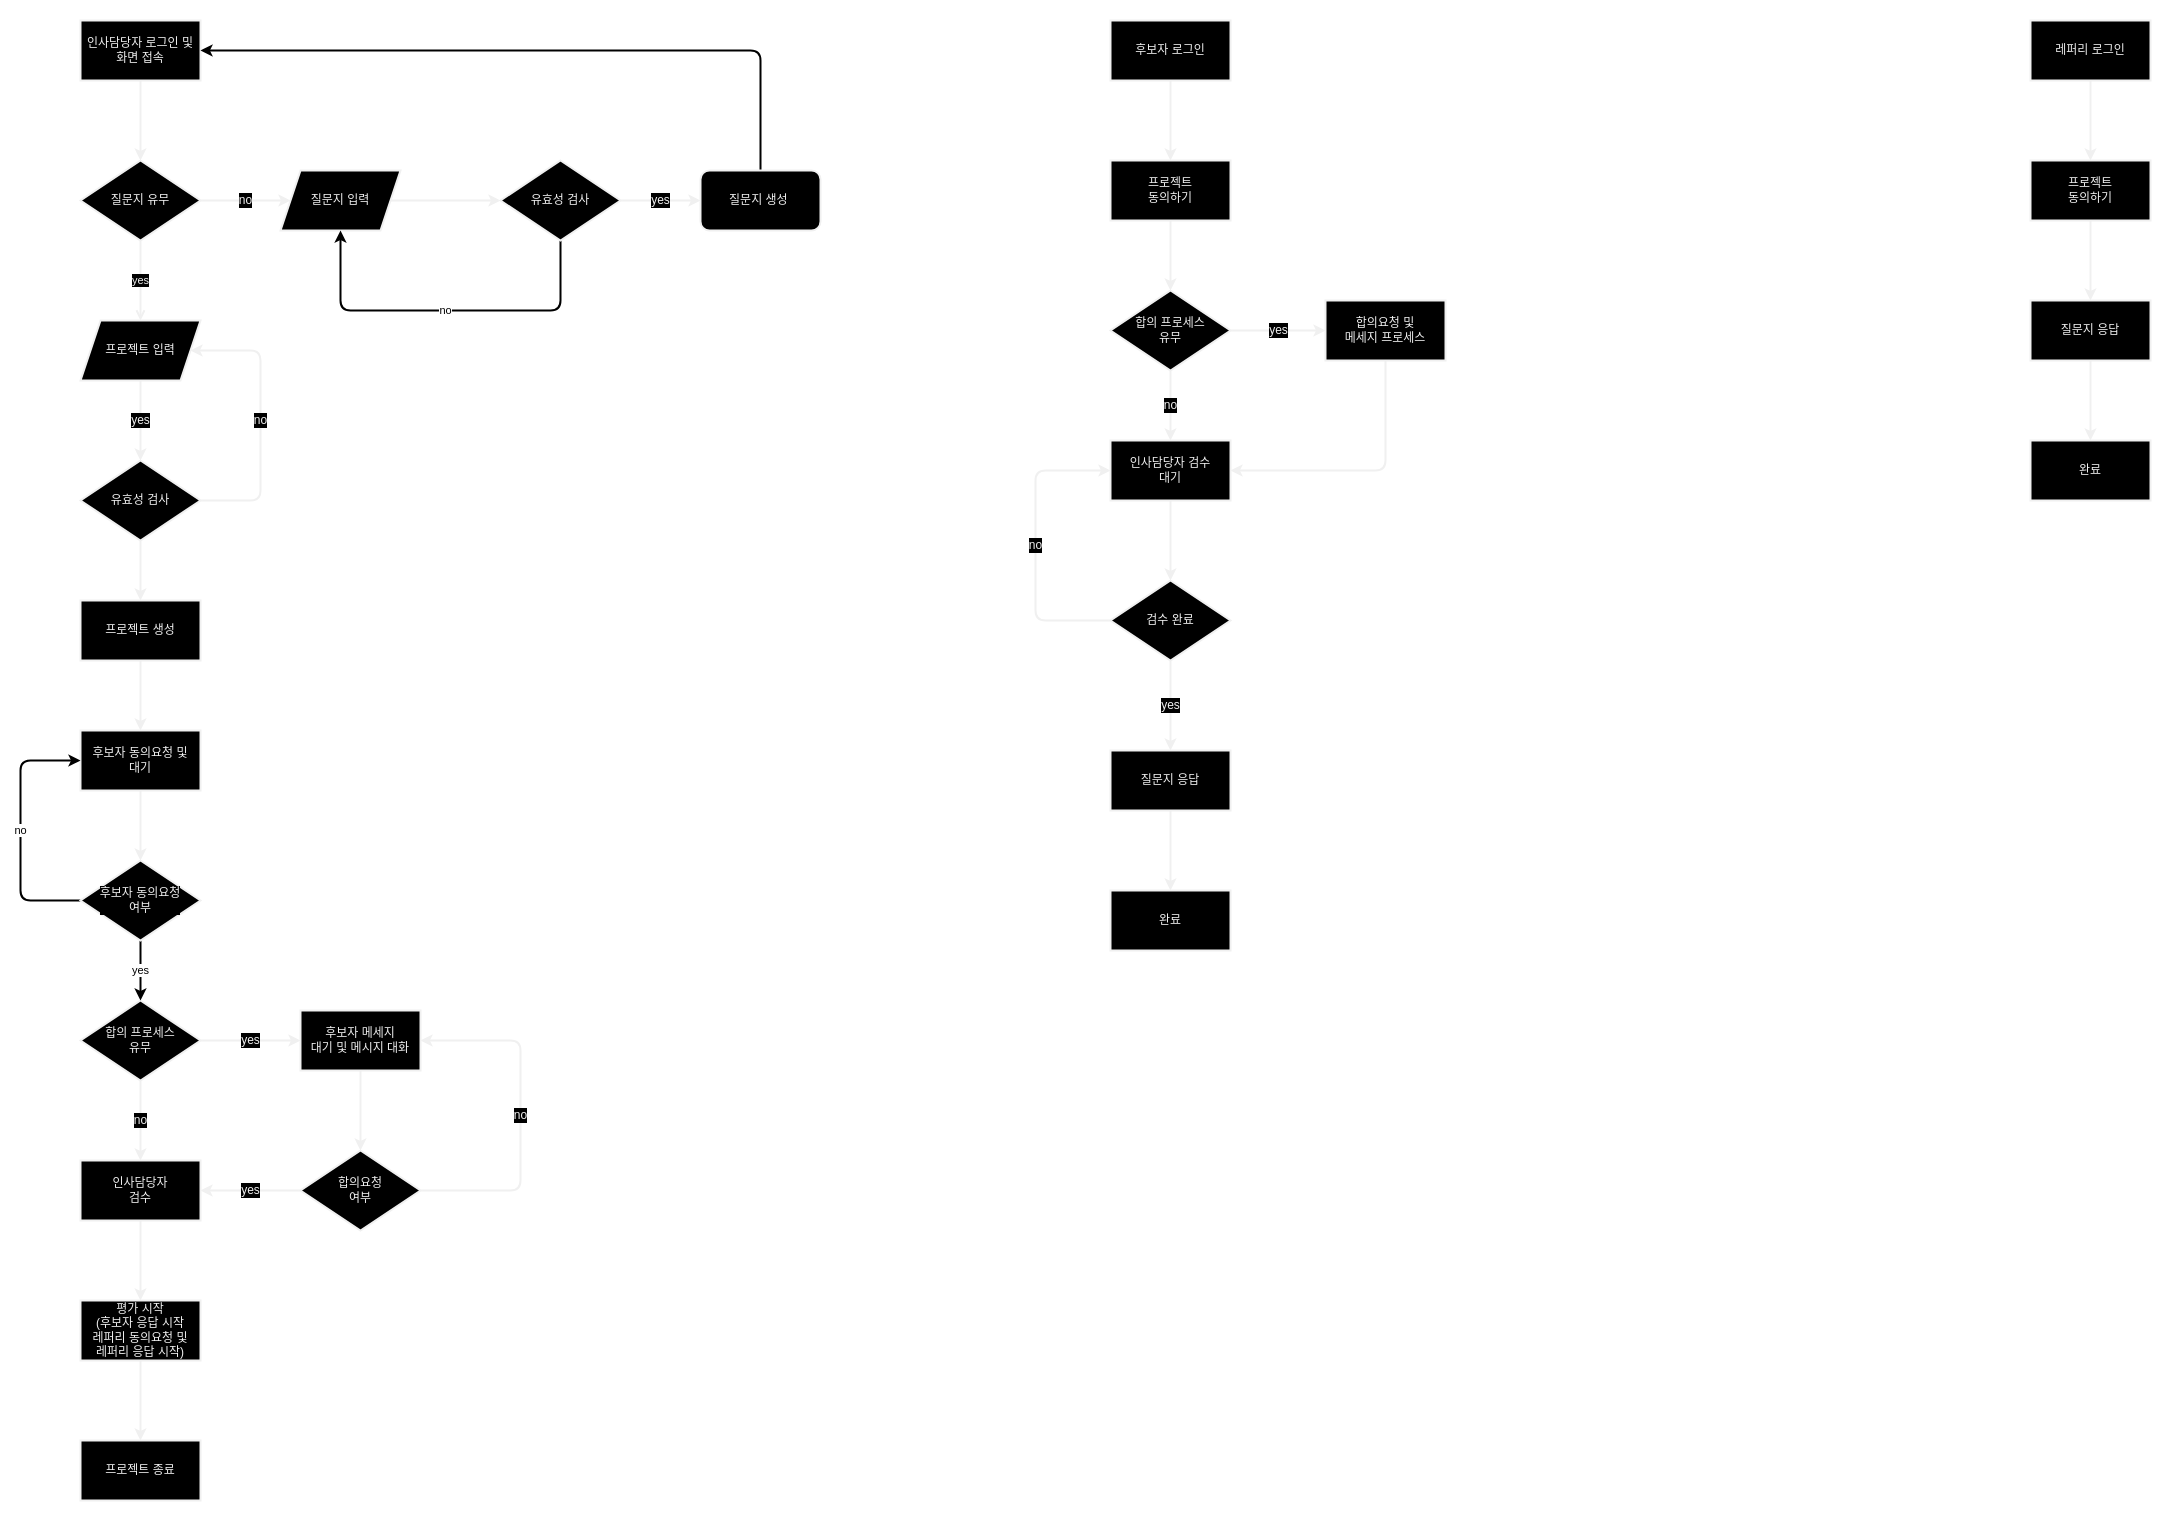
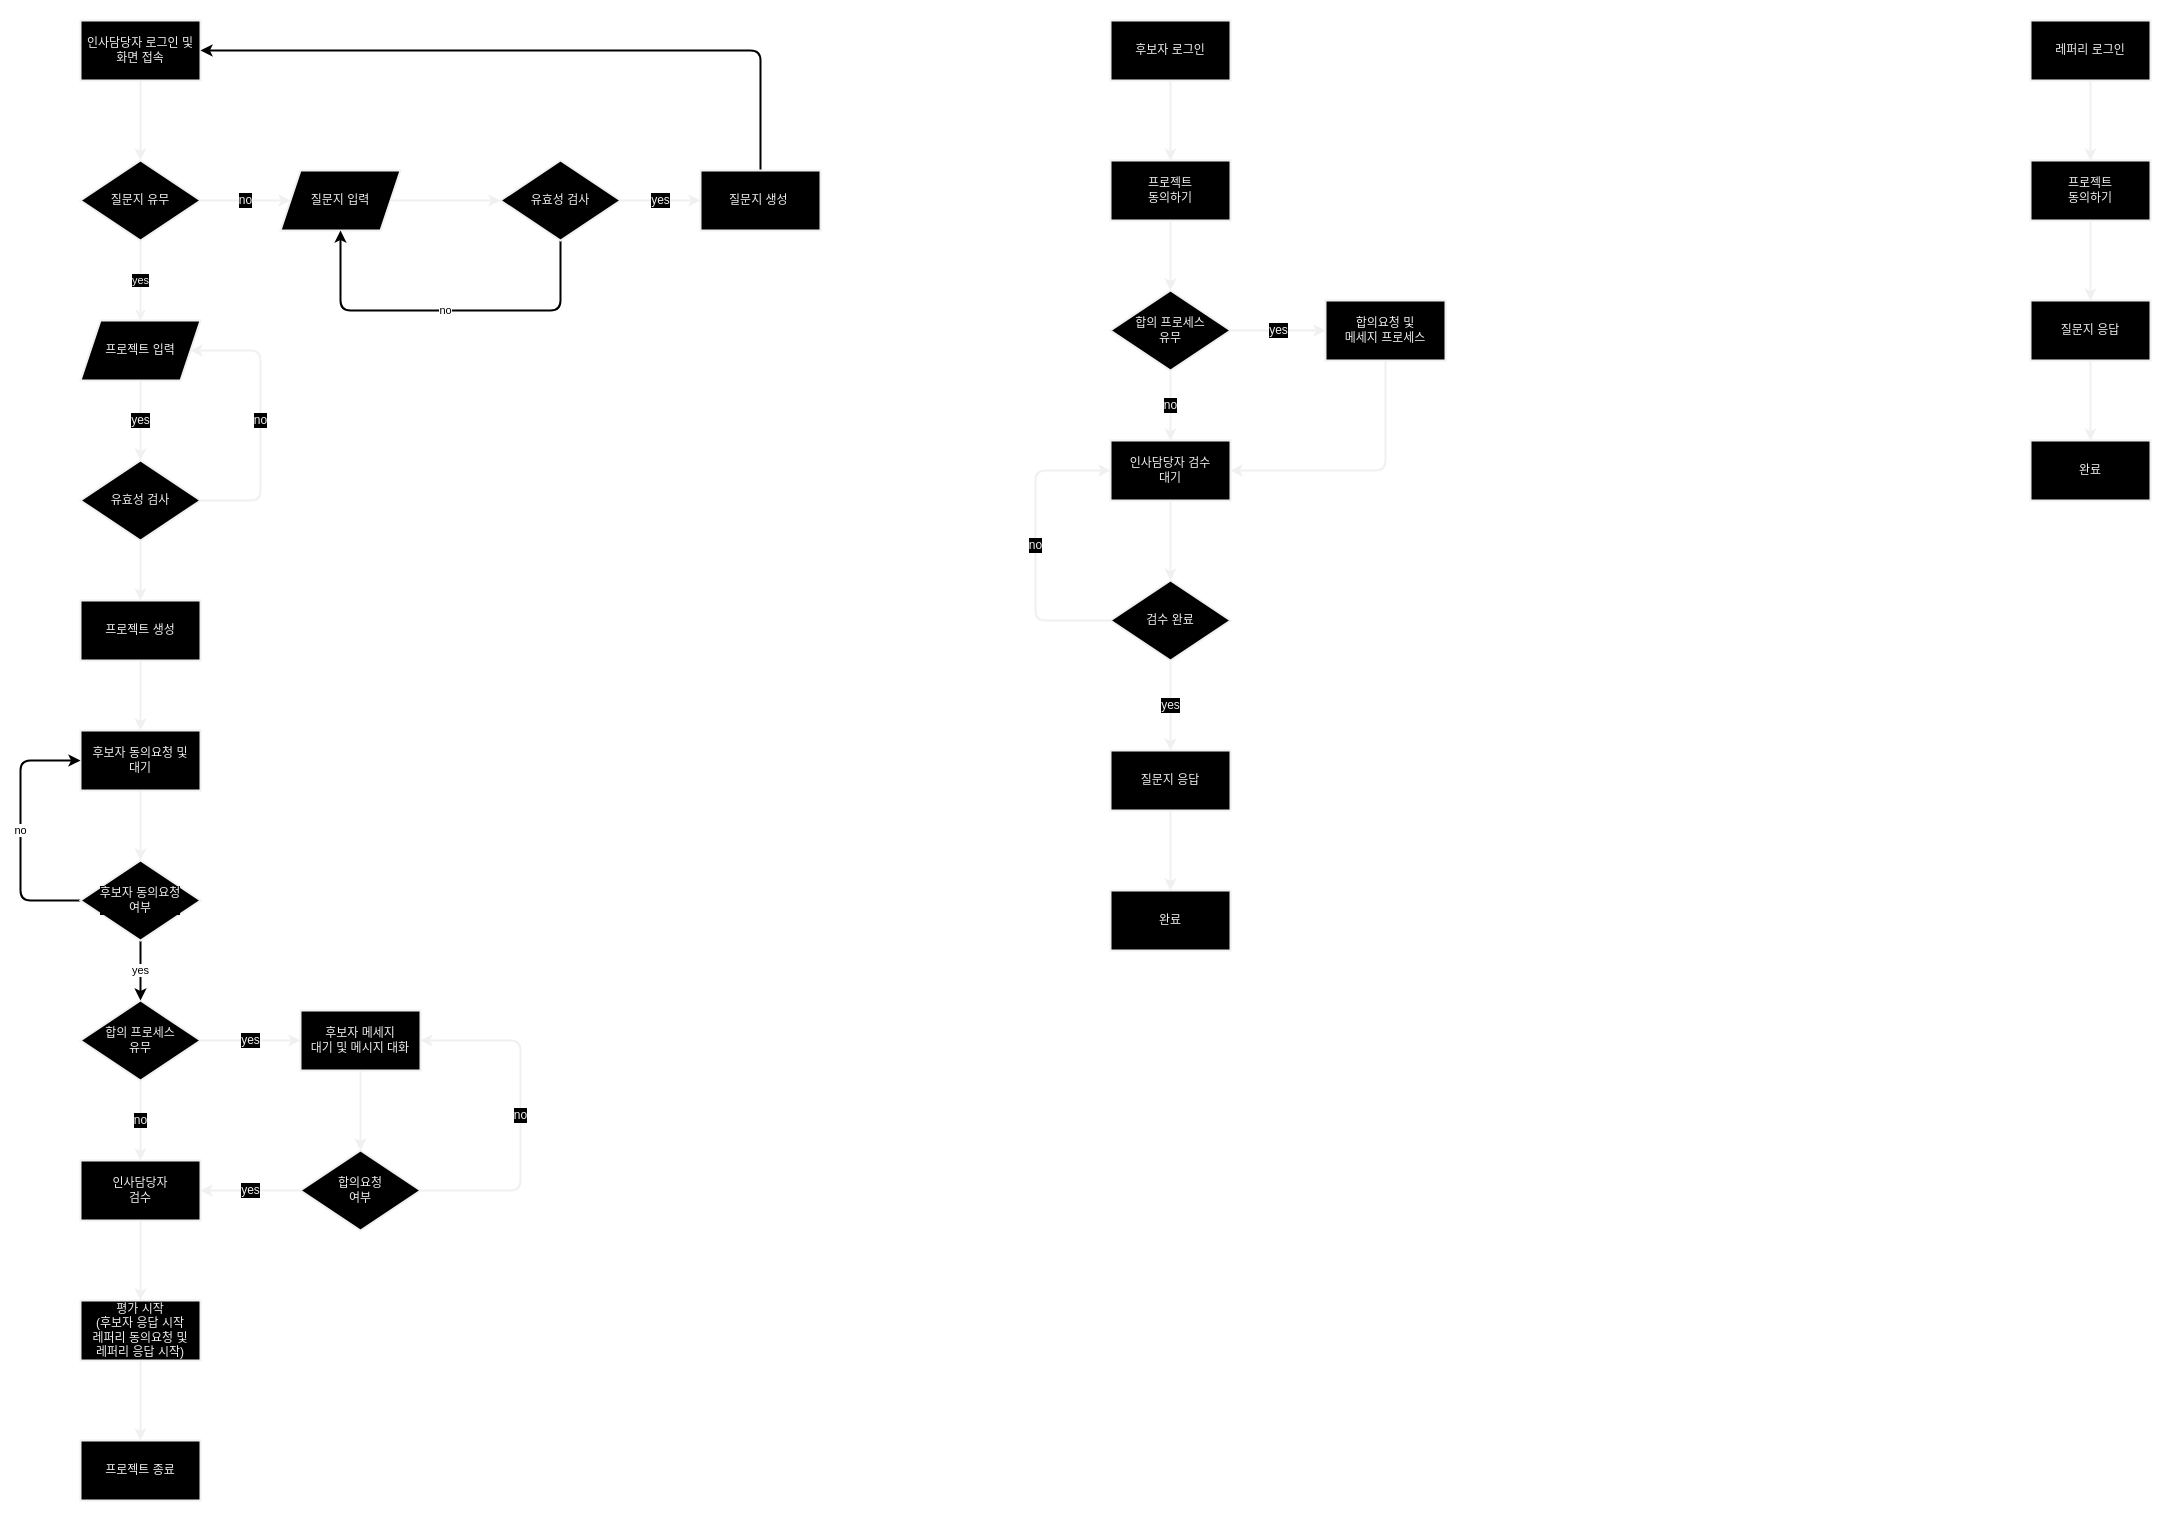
(761, 201) -> (761, 201)
